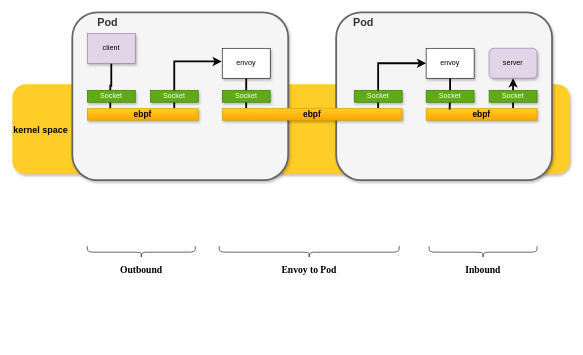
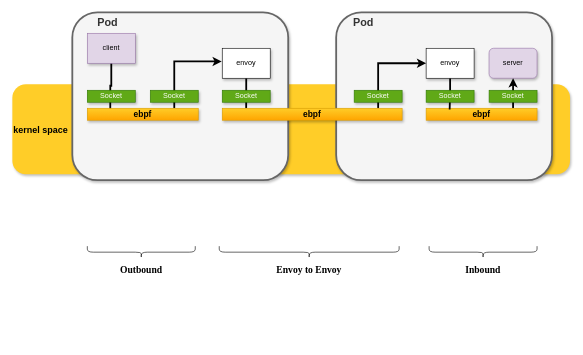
(309, 270) -> (309, 270)
